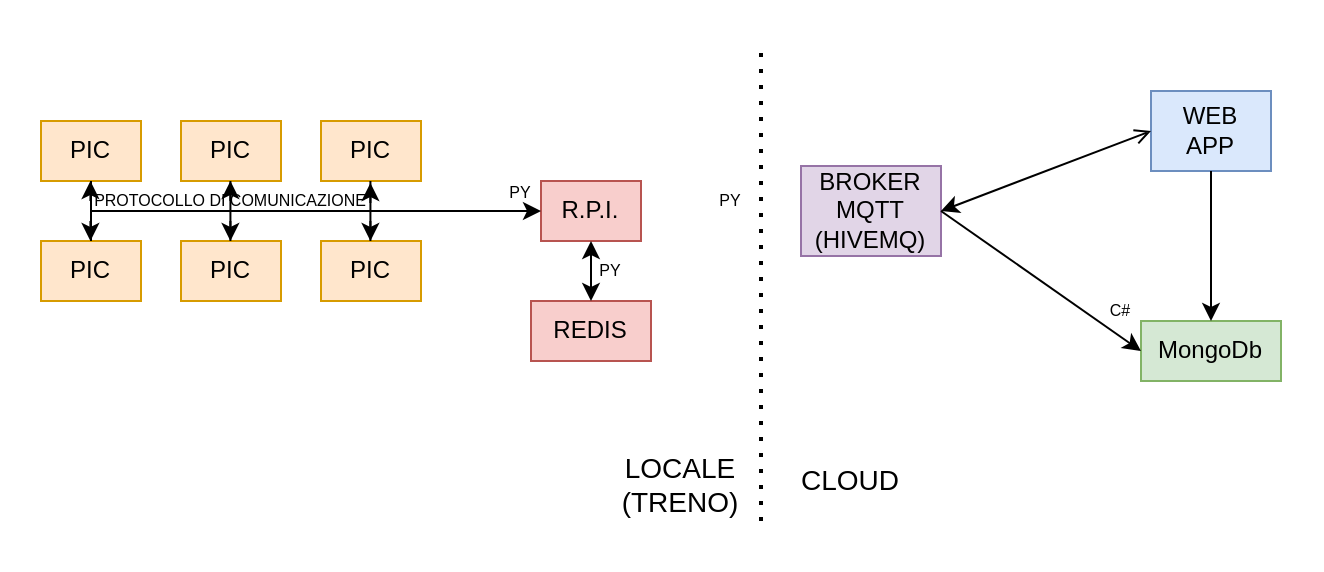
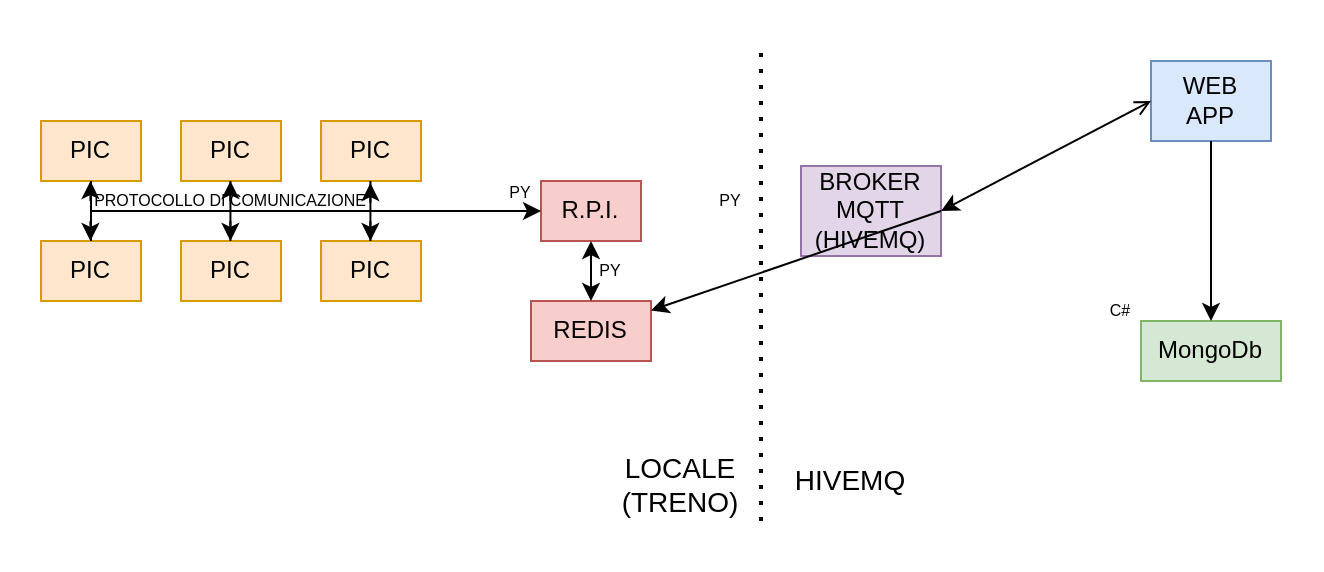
(1211, 131) -> (1211, 101)
(1035, 277) -> (802, 258)
(851, 481) -> (851, 481)
